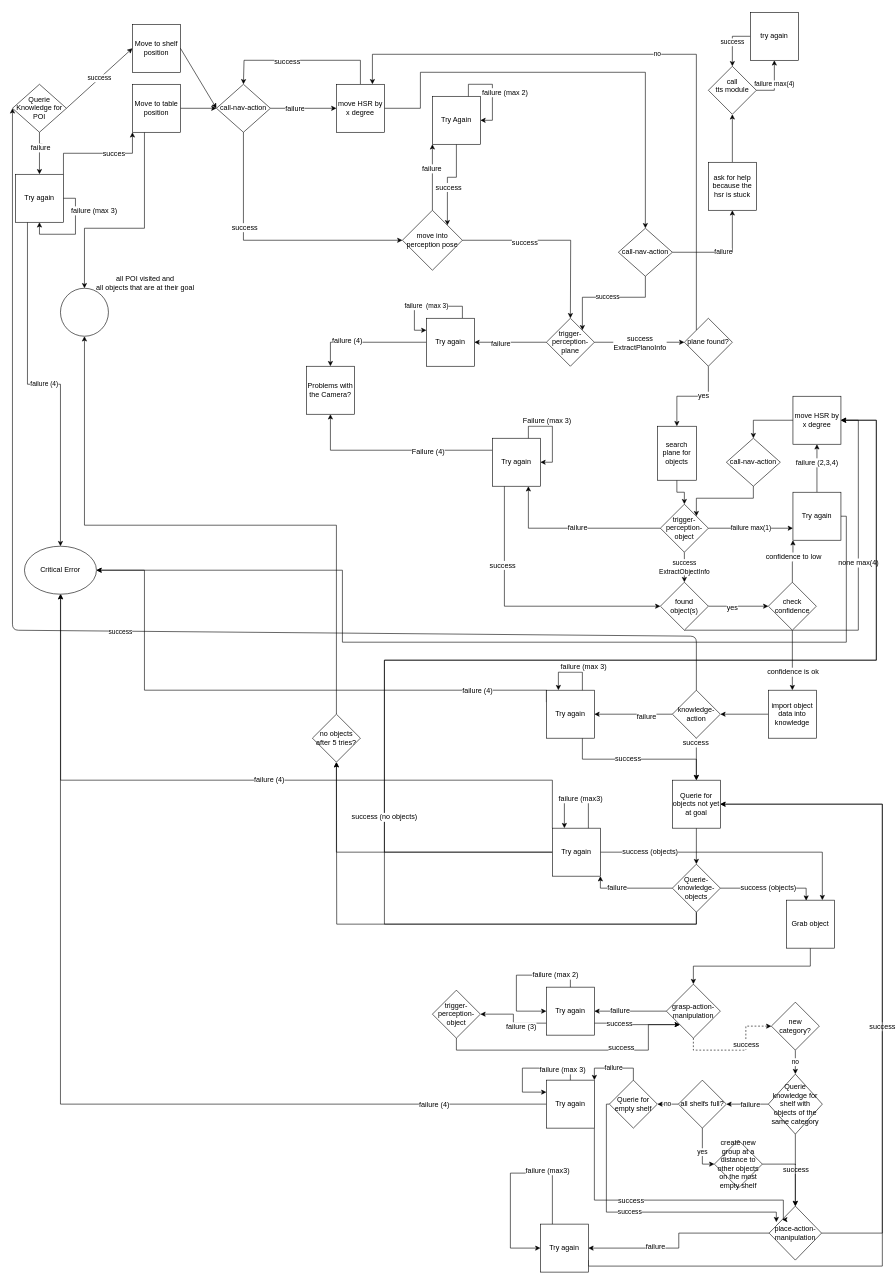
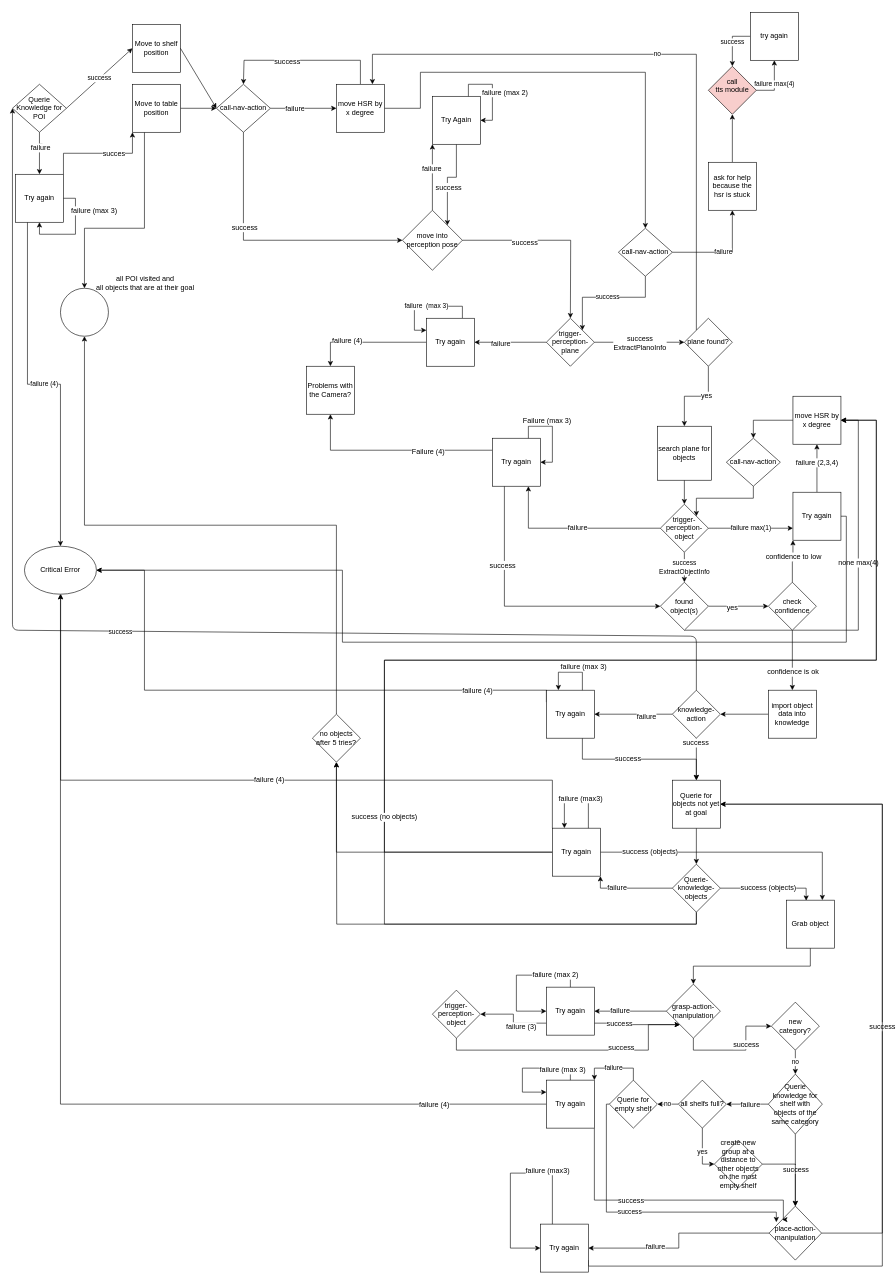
(732, 90) -> (732, 90)
(677, 453) -> (684, 453)
(736, 1050) -> (736, 1050)
